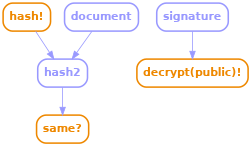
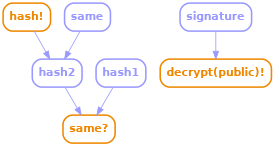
(102, 17) -> (88, 17)
none -> (121, 73)
